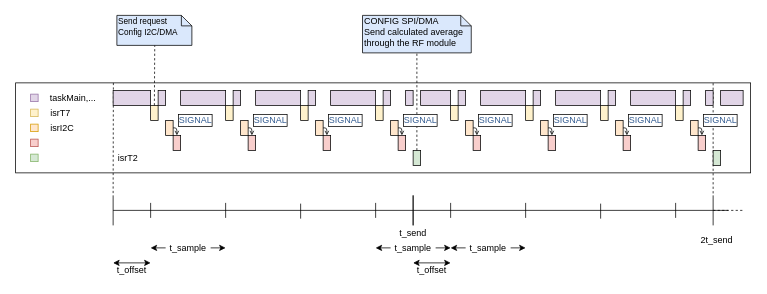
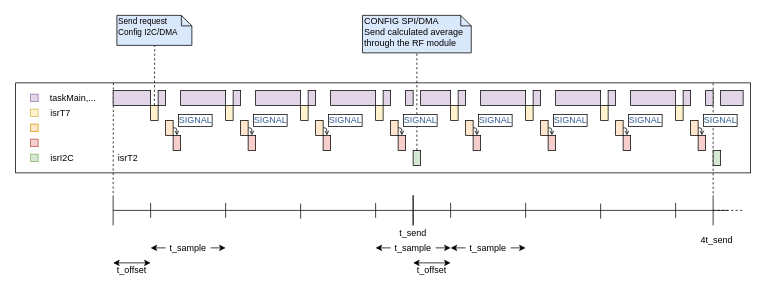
(62, 128) -> (62, 158)
(717, 240) -> (717, 240)
